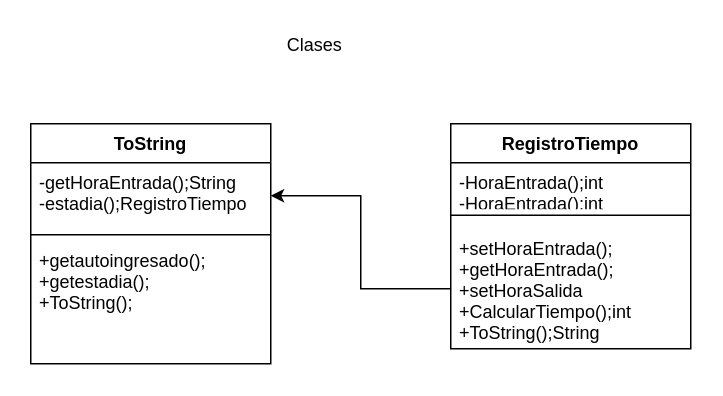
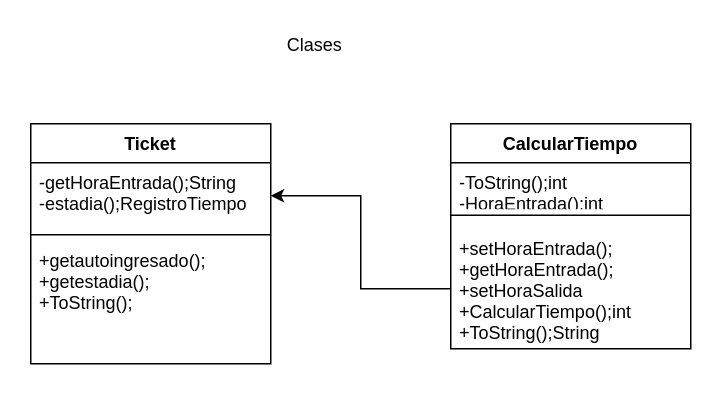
(150, 144) -> (150, 144)
(570, 144) -> (570, 144)
(545, 183) -> (528, 183)
